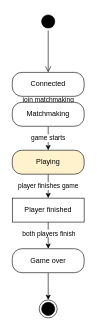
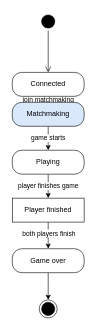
(48, 114) -> (48, 114)
(48, 162) -> (48, 162)
